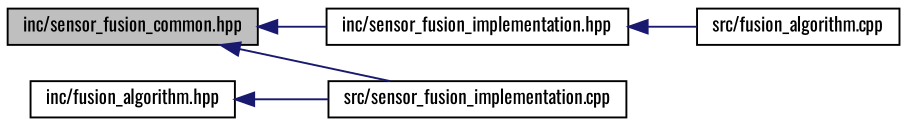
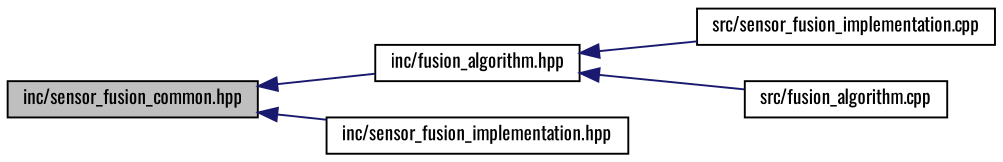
(672, 27) -> (672, 82)
(315, 65) -> (326, 79)
